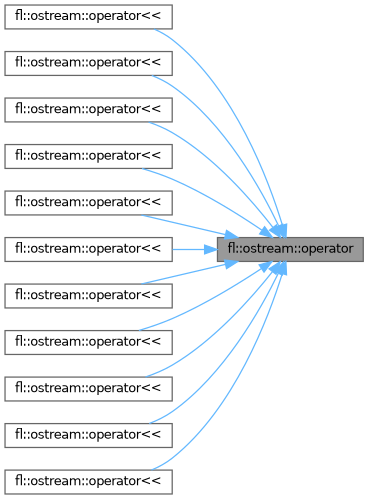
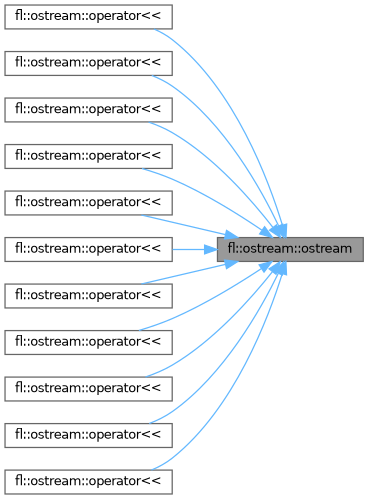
(290, 250) -> (290, 250)
